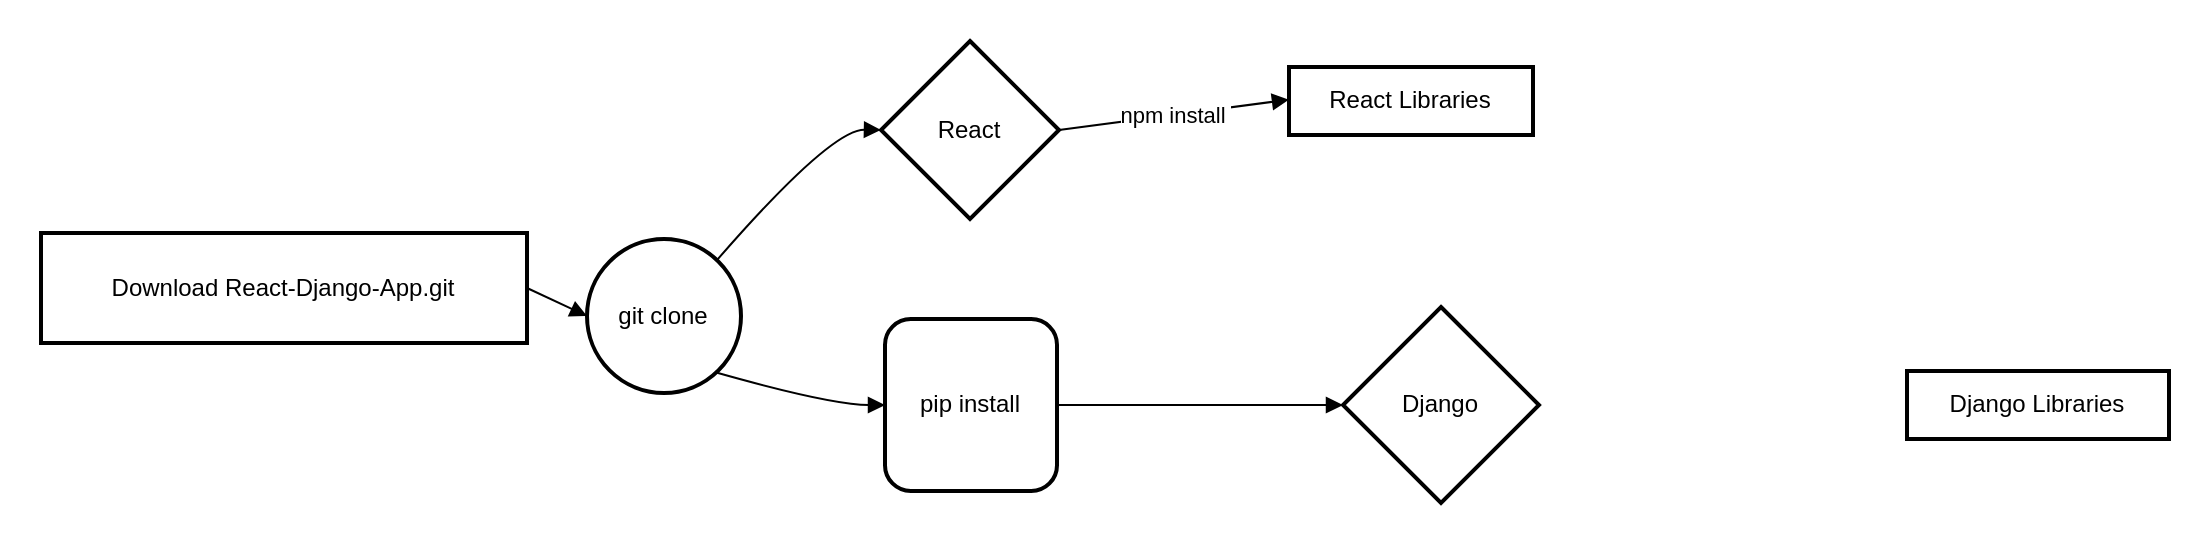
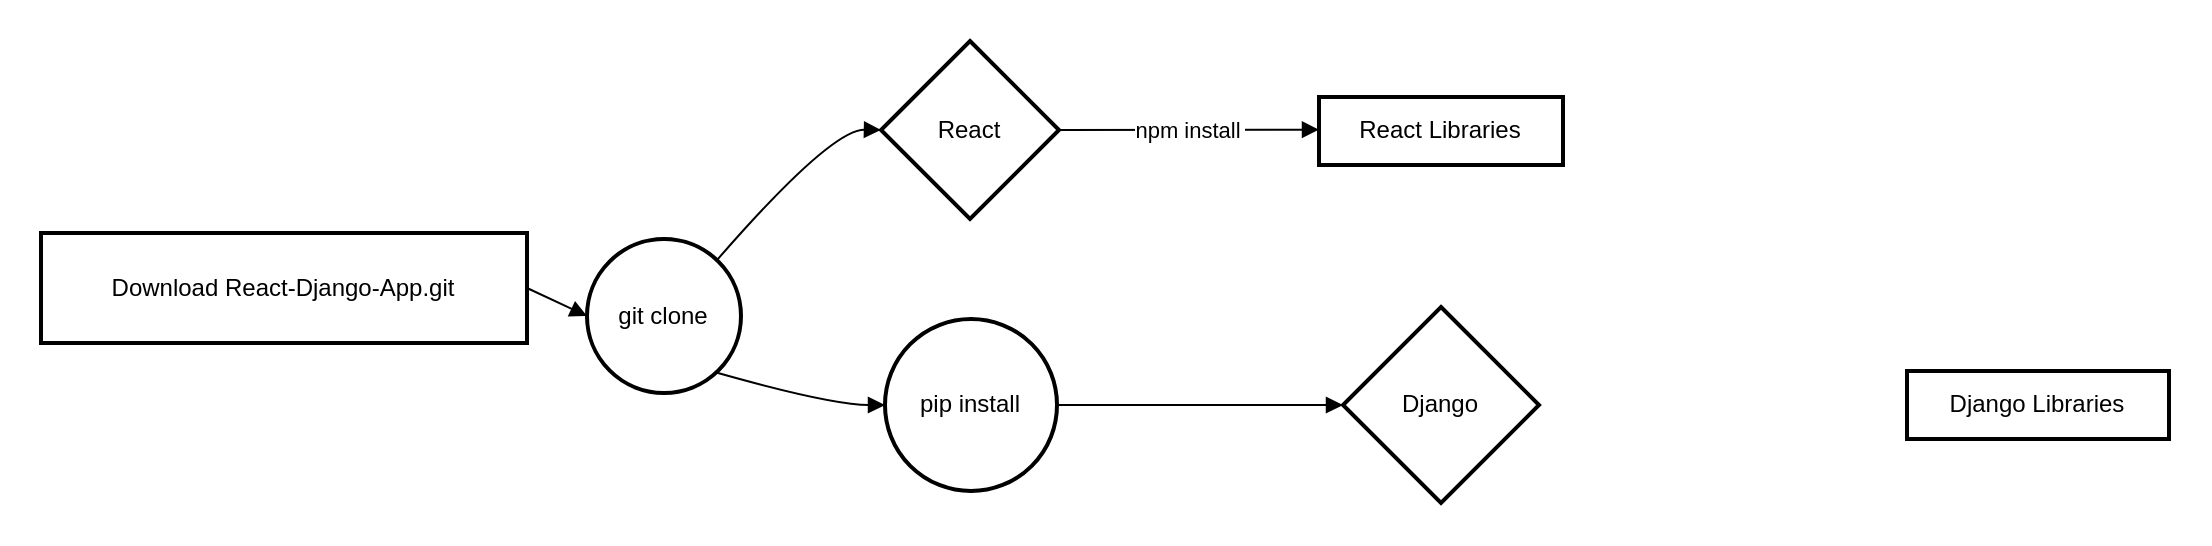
(1411, 101) -> (1441, 131)
(971, 405) -> (971, 405)
